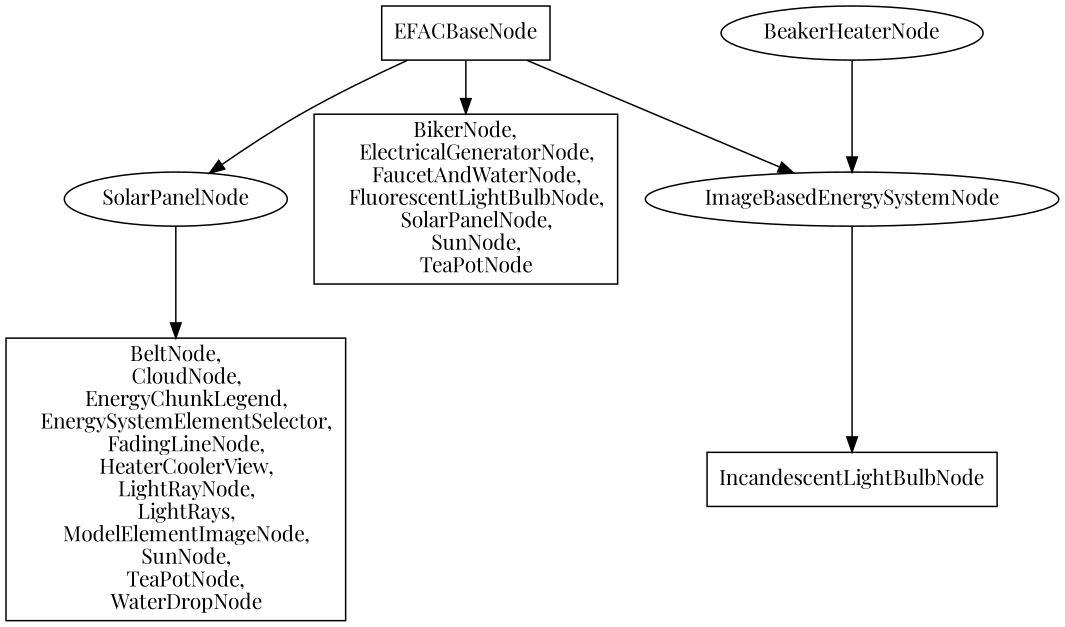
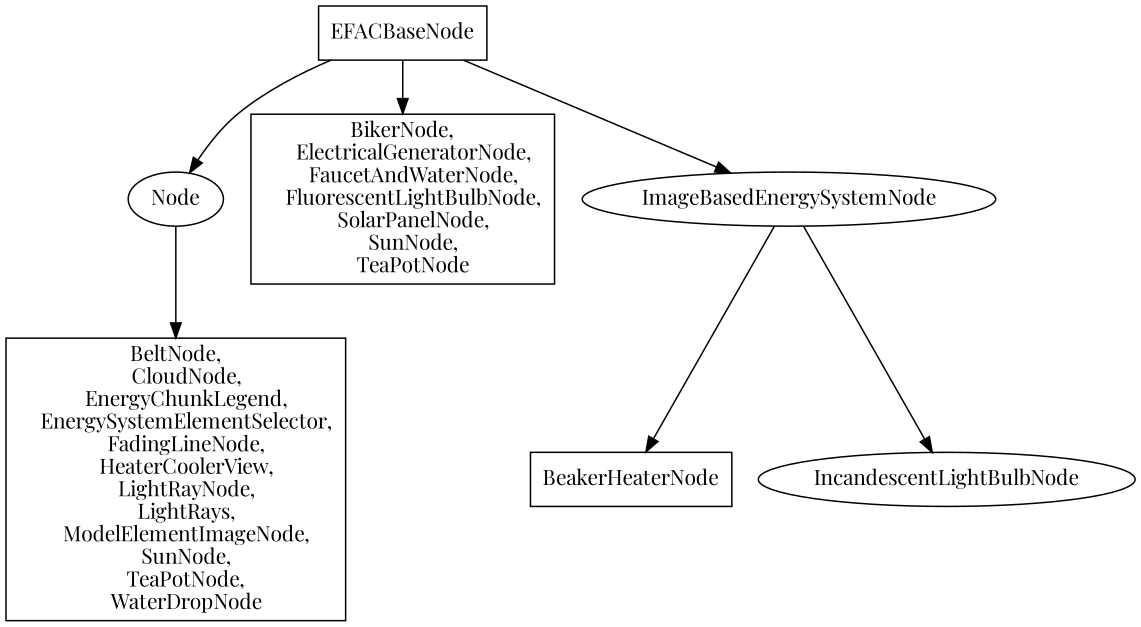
(852, 33) -> (631, 479)
(852, 109) -> (714, 332)
(176, 199) -> (176, 199)
(852, 479) -> (947, 479)
